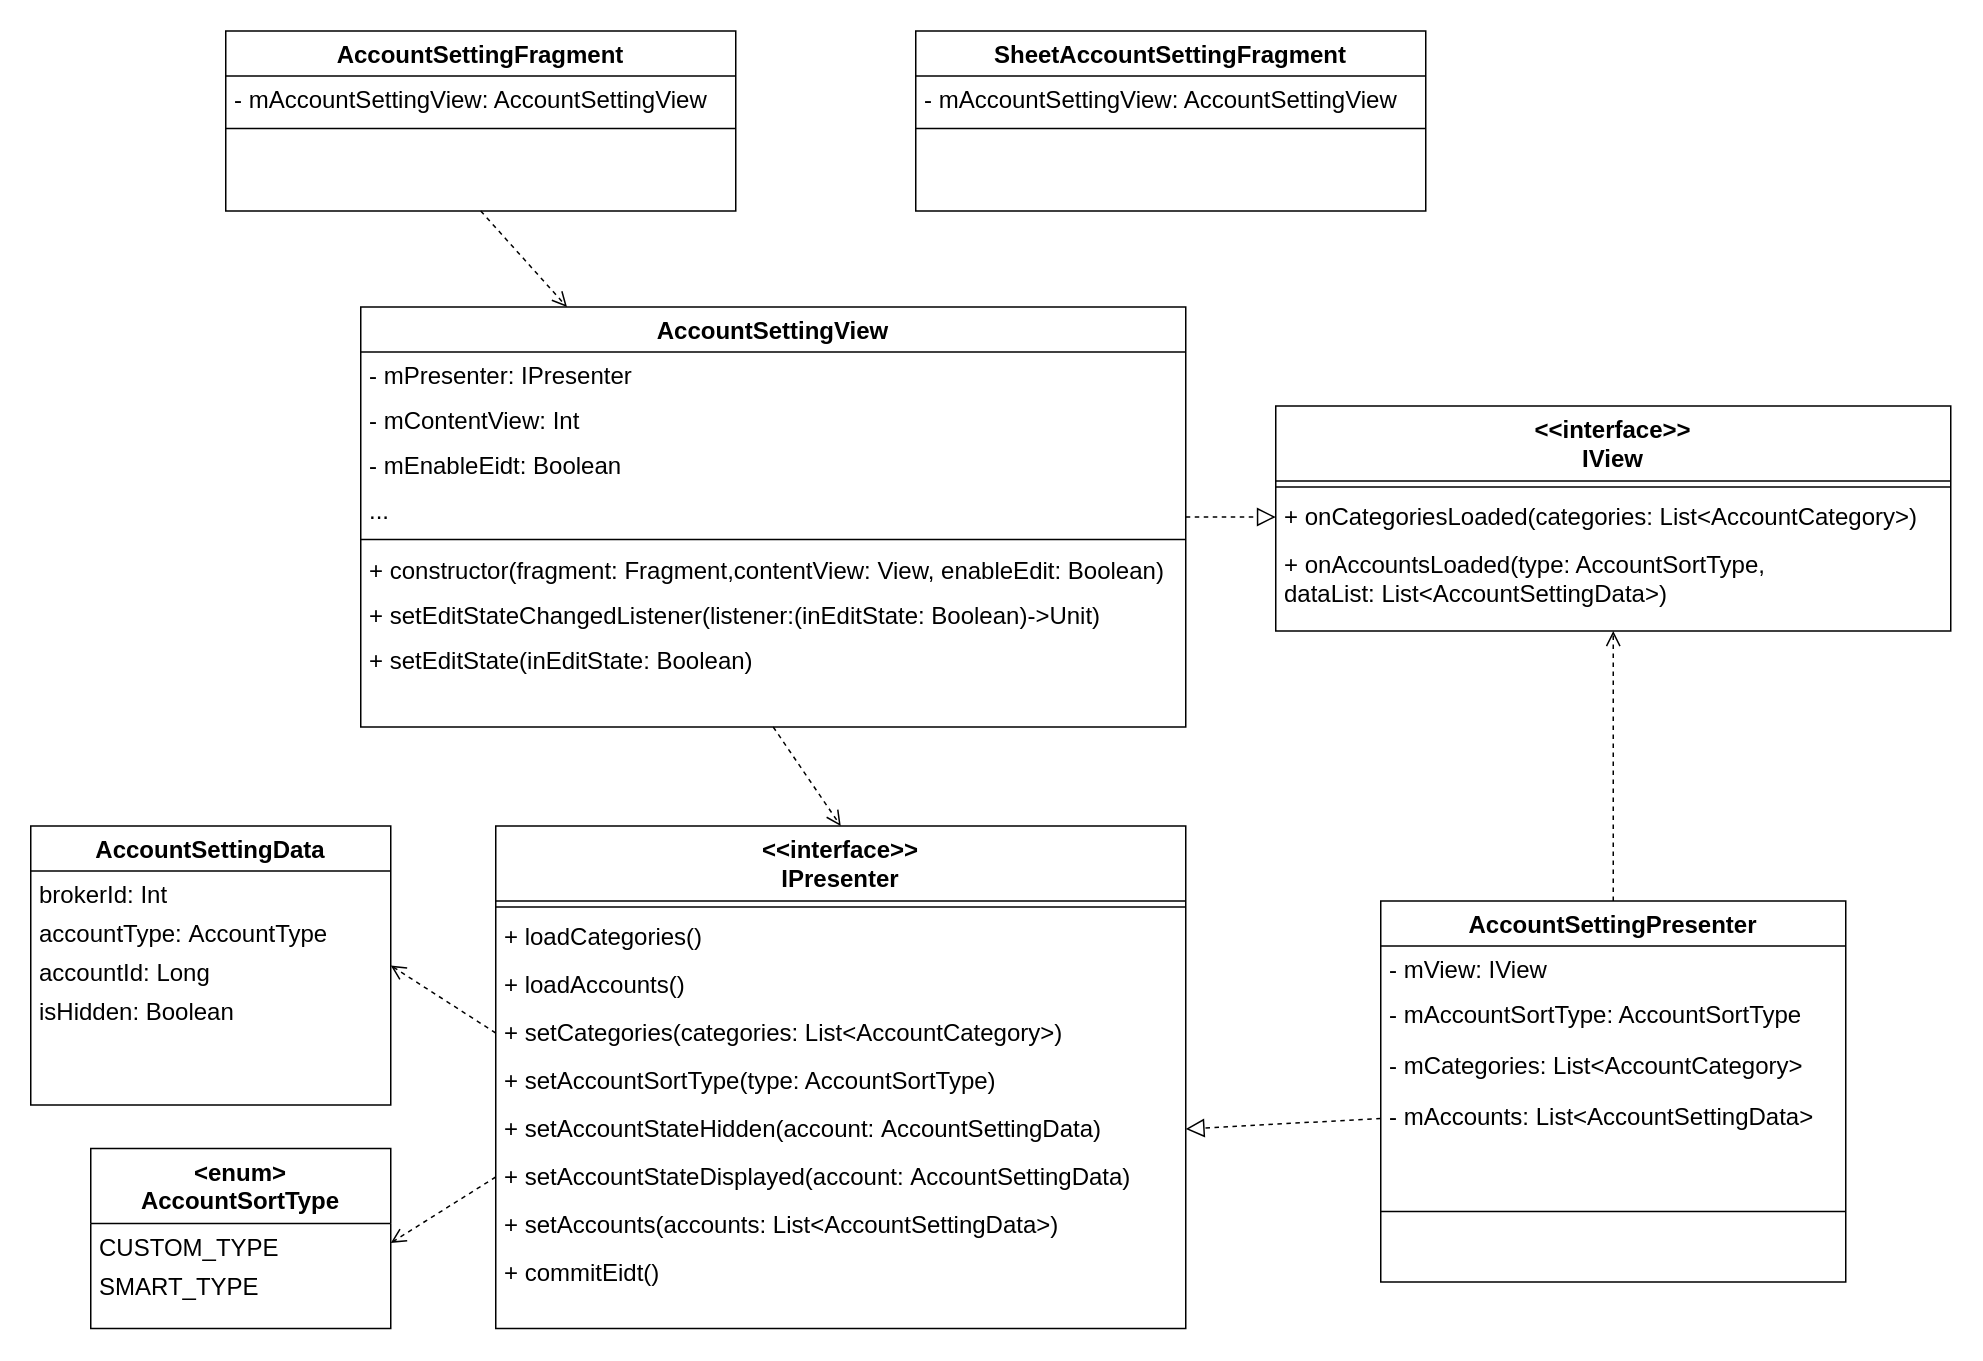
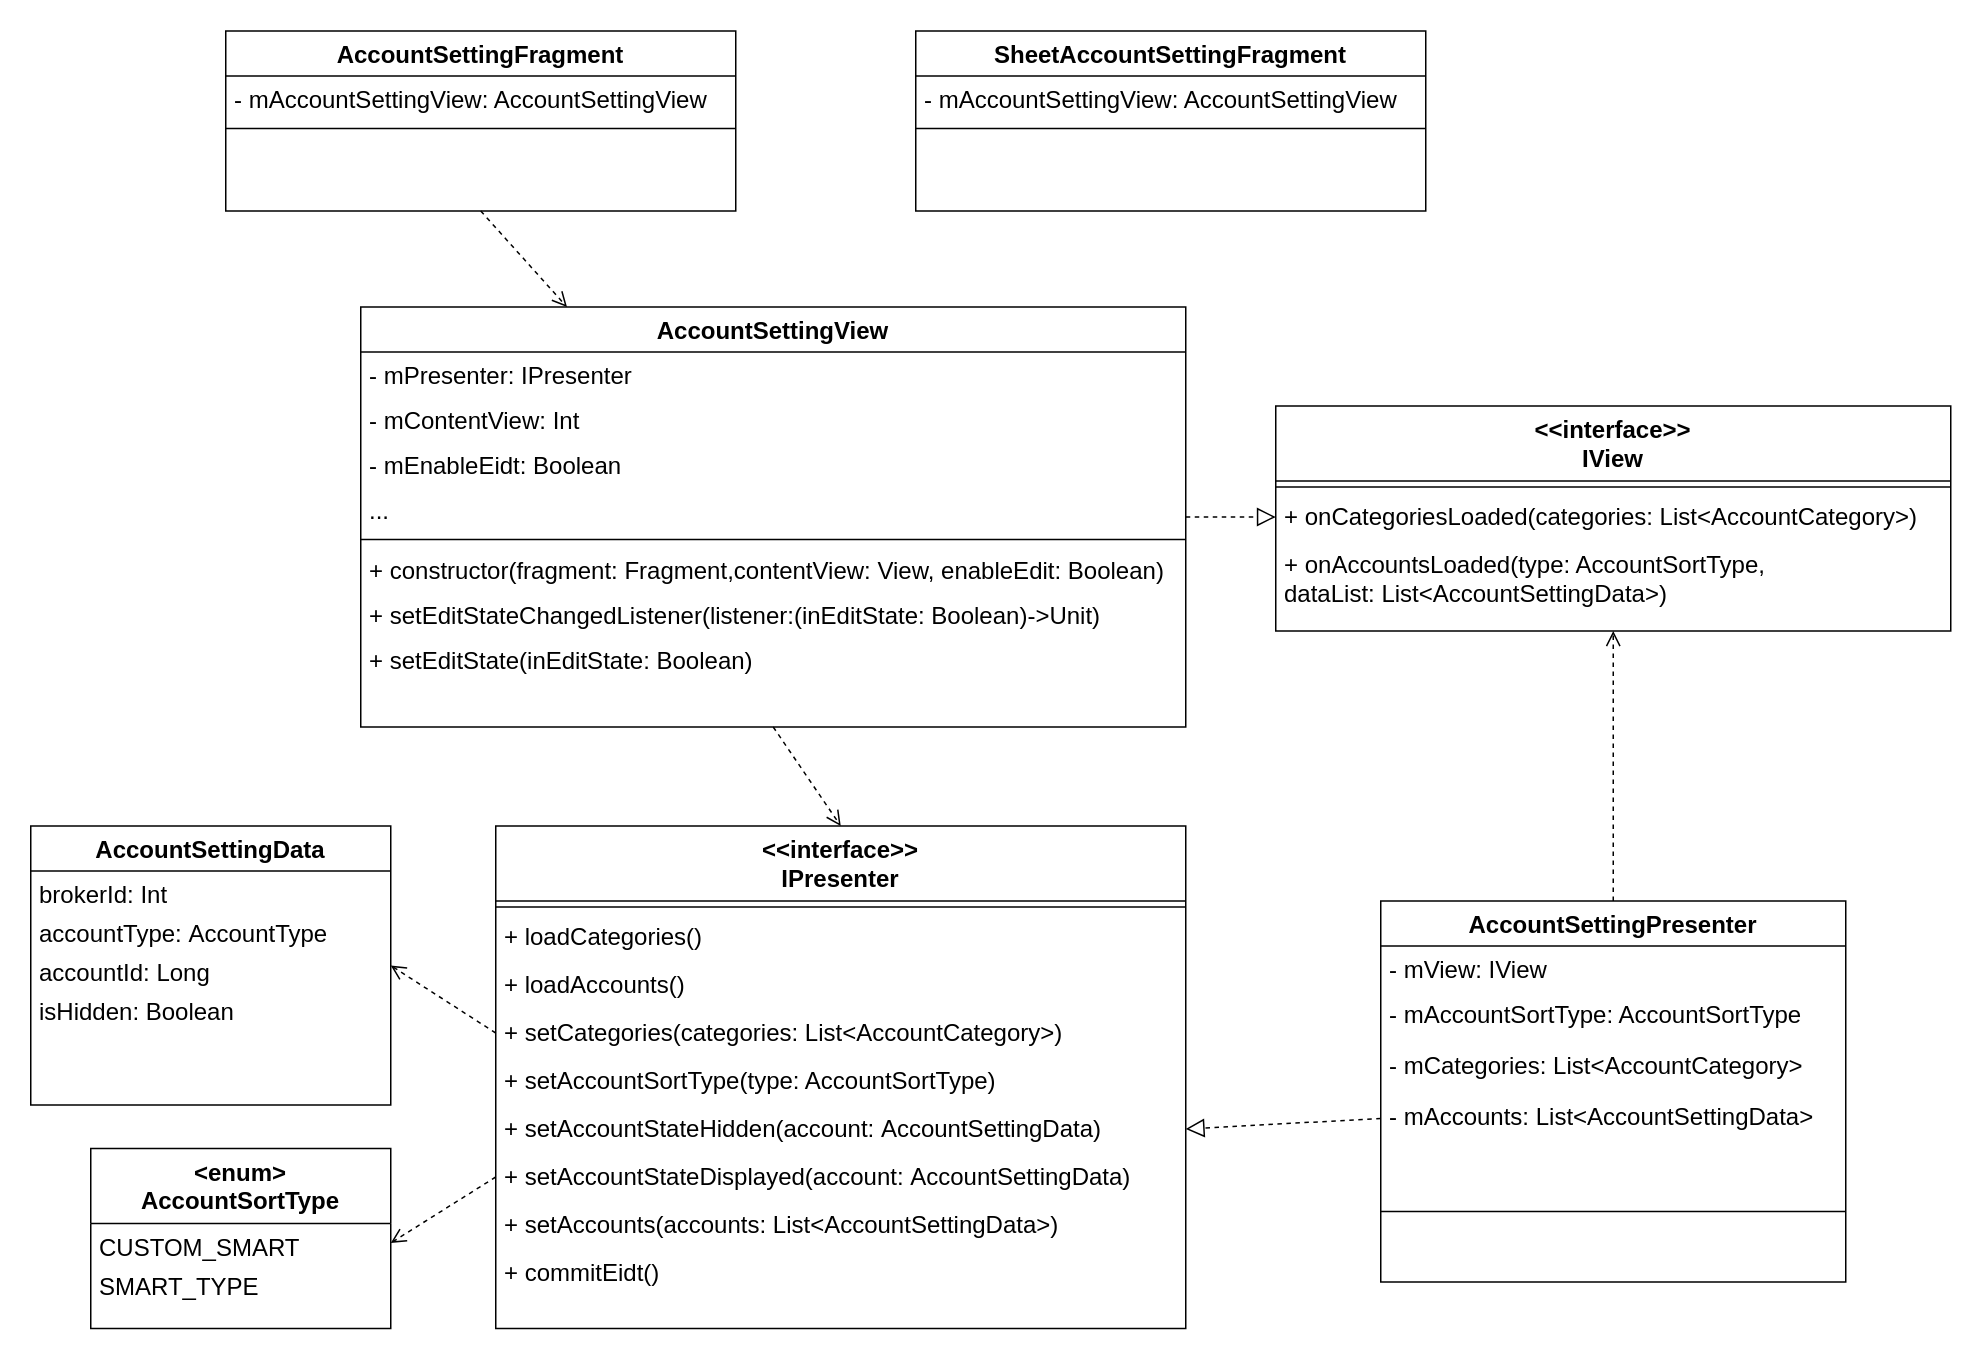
(173, 1248) -> (180, 1248)
